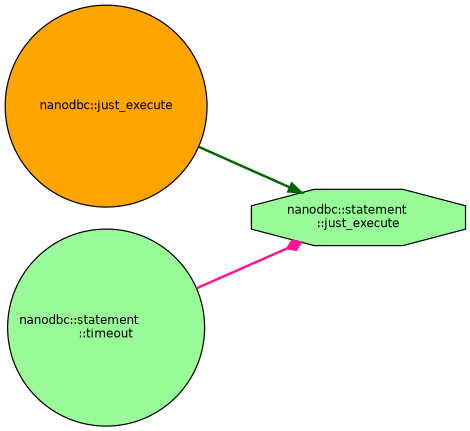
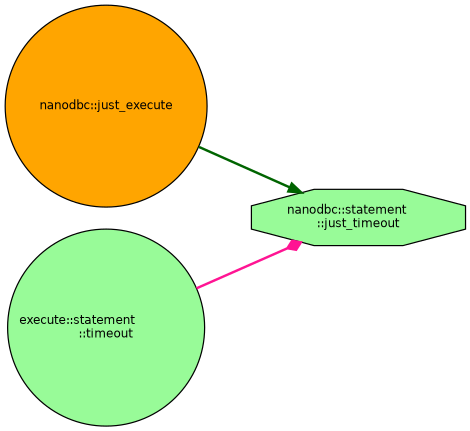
(358, 217) -> (358, 217)
(106, 328) -> (106, 328)
